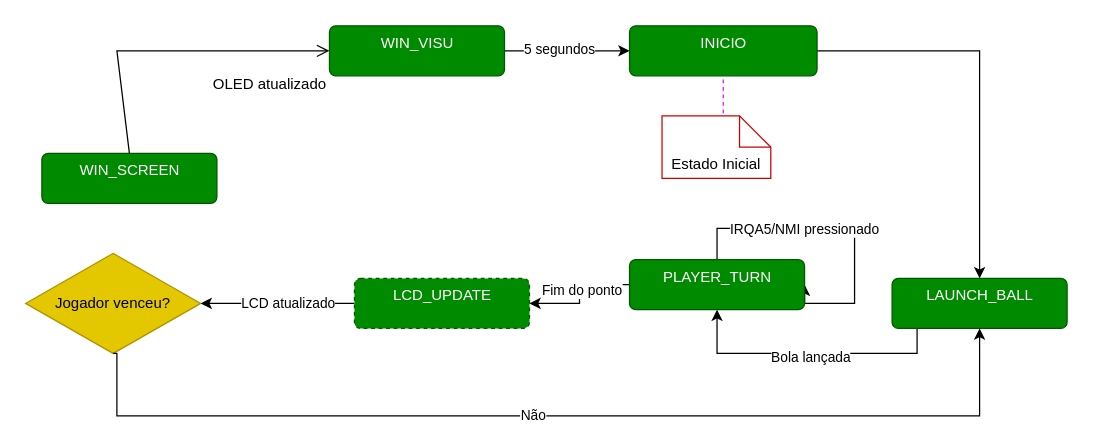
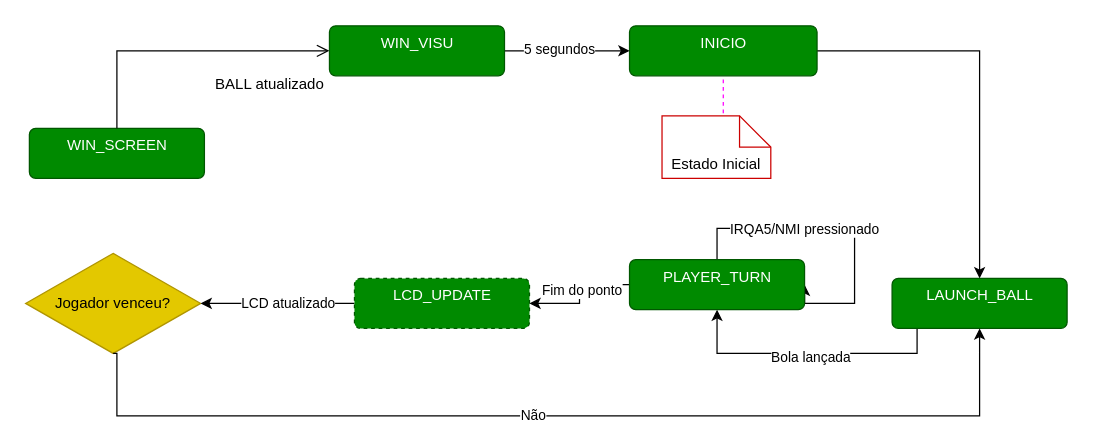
(270, 84) -> (270, 84)
(129, 178) -> (117, 153)
